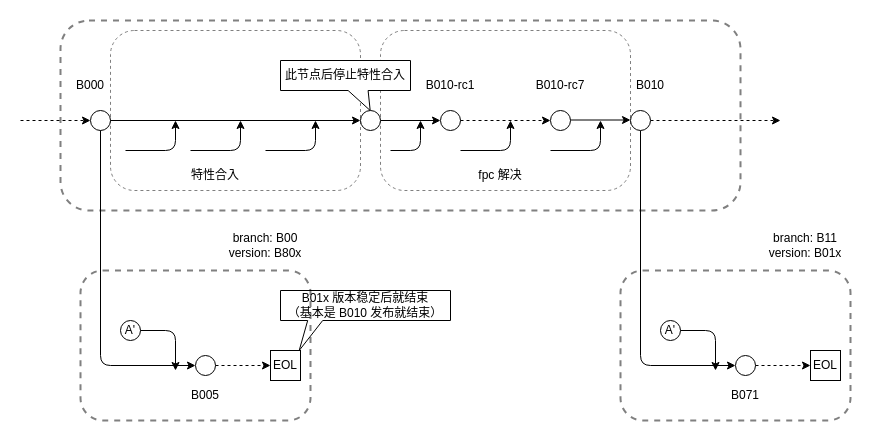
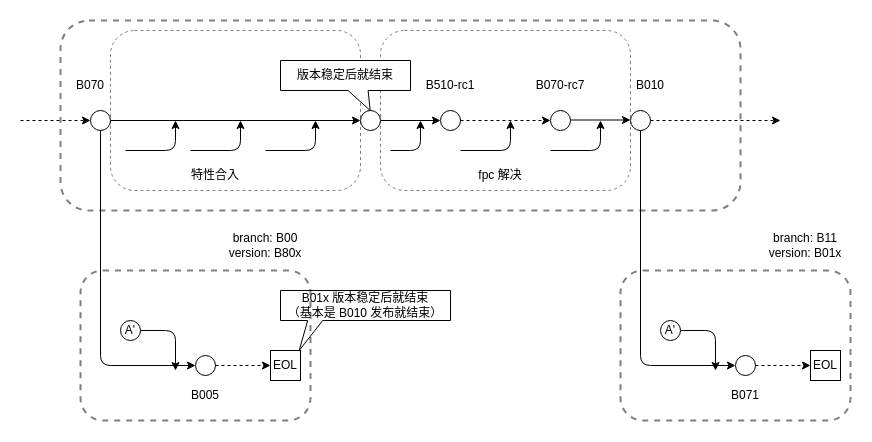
(346, 76) -> (346, 76)
(91, 86) -> (91, 86)
(451, 86) -> (451, 86)
(561, 86) -> (561, 86)
